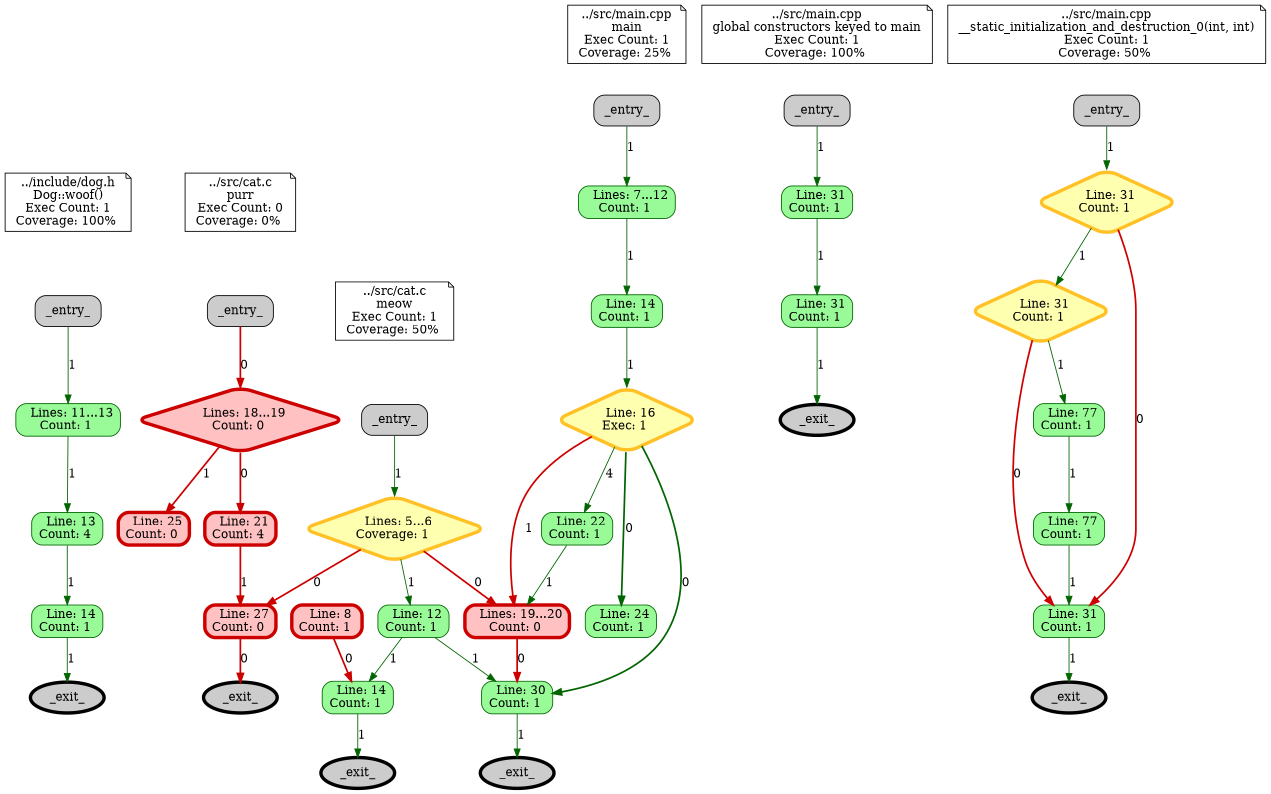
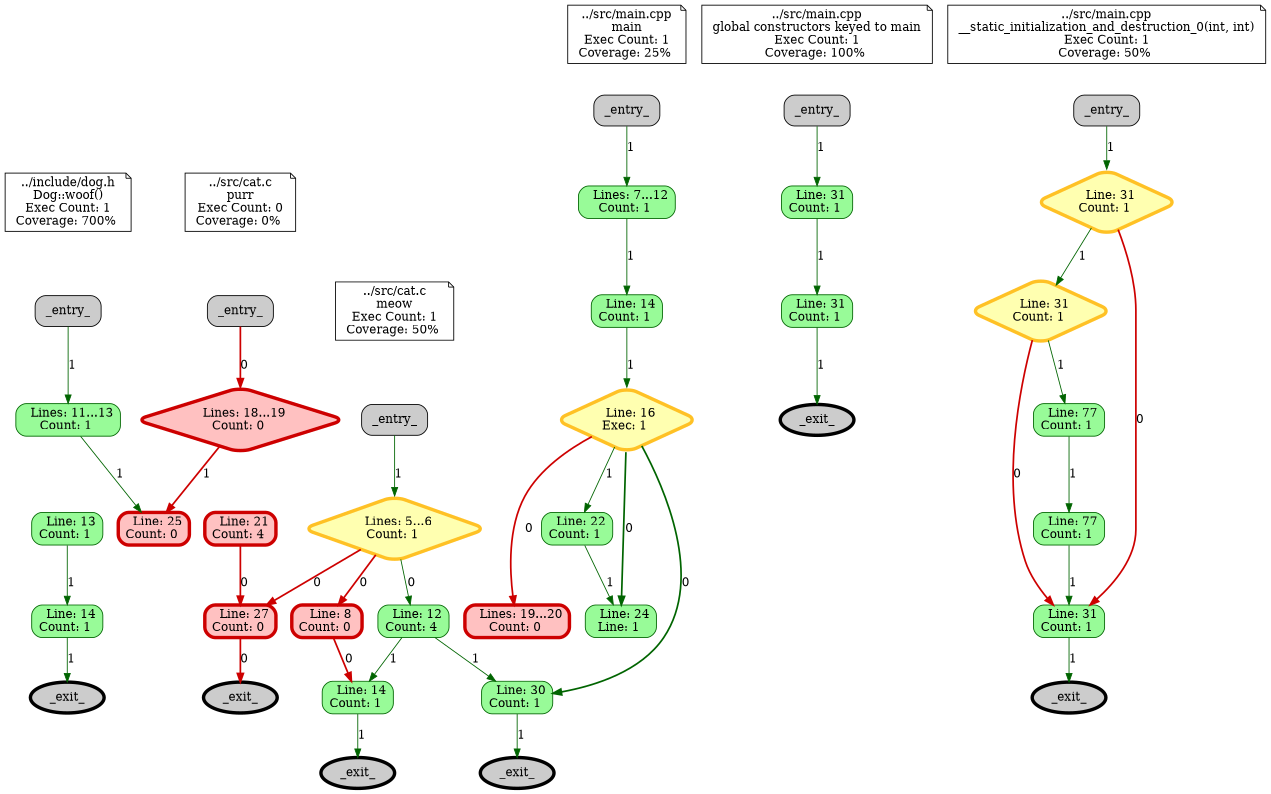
(68, 221) -> (68, 221)
(68, 470) -> (108, 471)
(610, 474) -> (610, 474)
(240, 478) -> none
(529, 529) -> (529, 529)
(67, 535) -> (67, 535)
(395, 535) -> (395, 535)
(550, 571) -> (597, 571)
(456, 575) -> (360, 576)
(245, 583) -> (245, 583)
(412, 583) -> (412, 583)
(327, 627) -> (327, 627)
(413, 627) -> (413, 627)
(621, 627) -> (621, 627)
(517, 655) -> none
